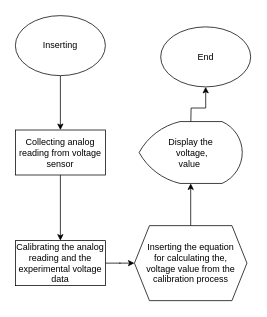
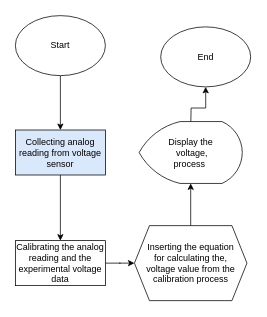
(60, 45) -> (60, 45)
(60, 152) -> (60, 152)
(191, 153) -> (191, 153)
